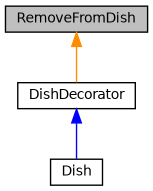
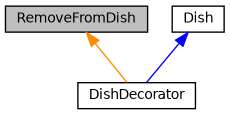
(77, 141) -> (163, 63)
